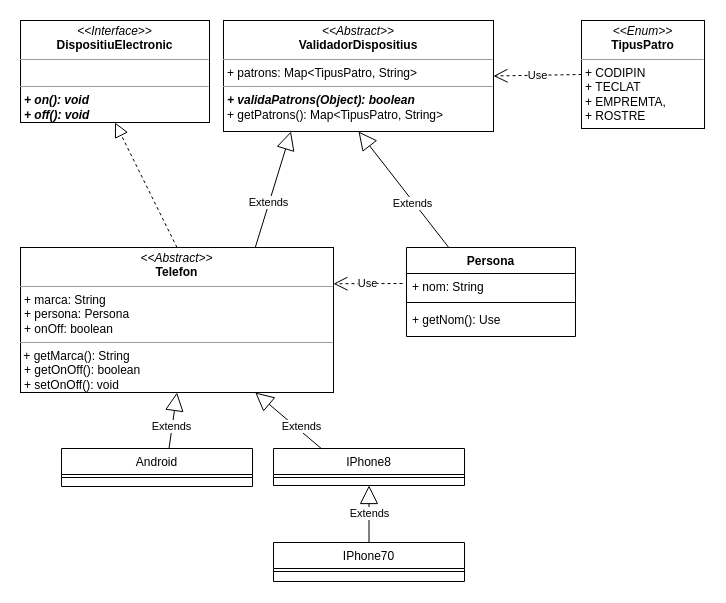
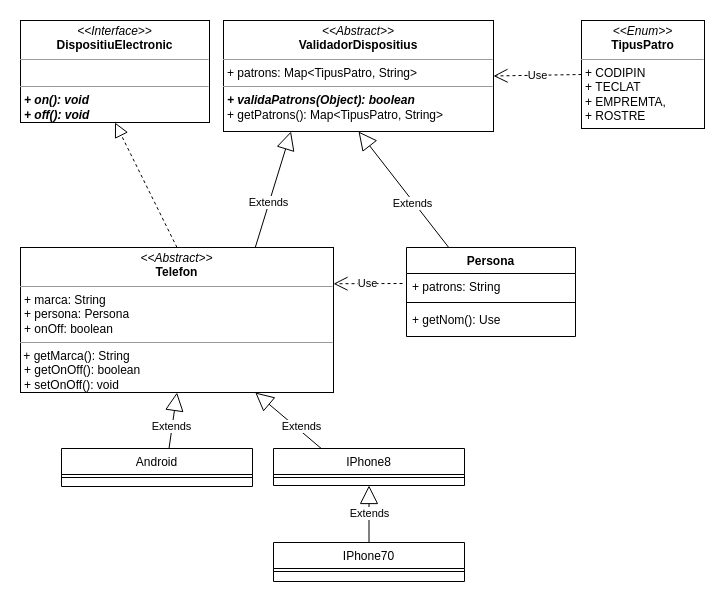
(450, 288) -> (463, 288)
